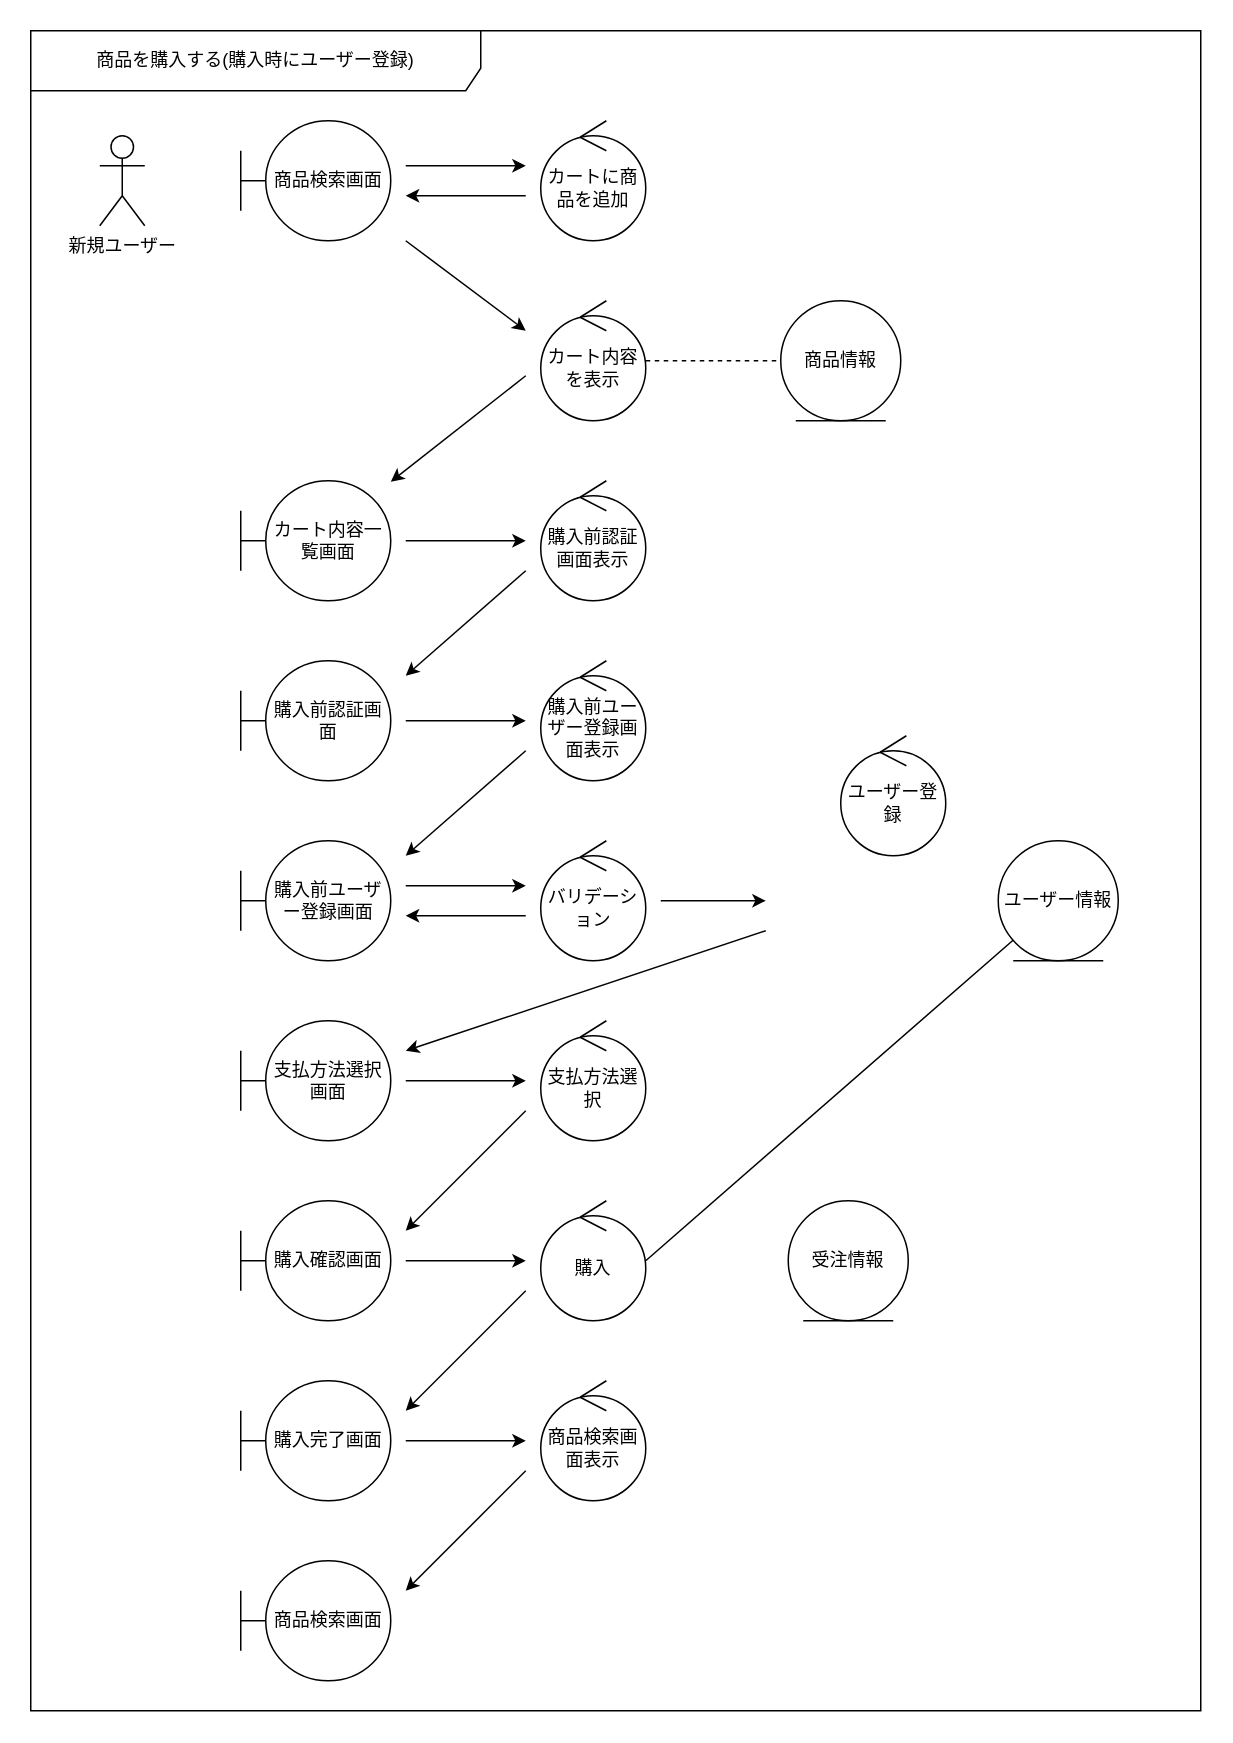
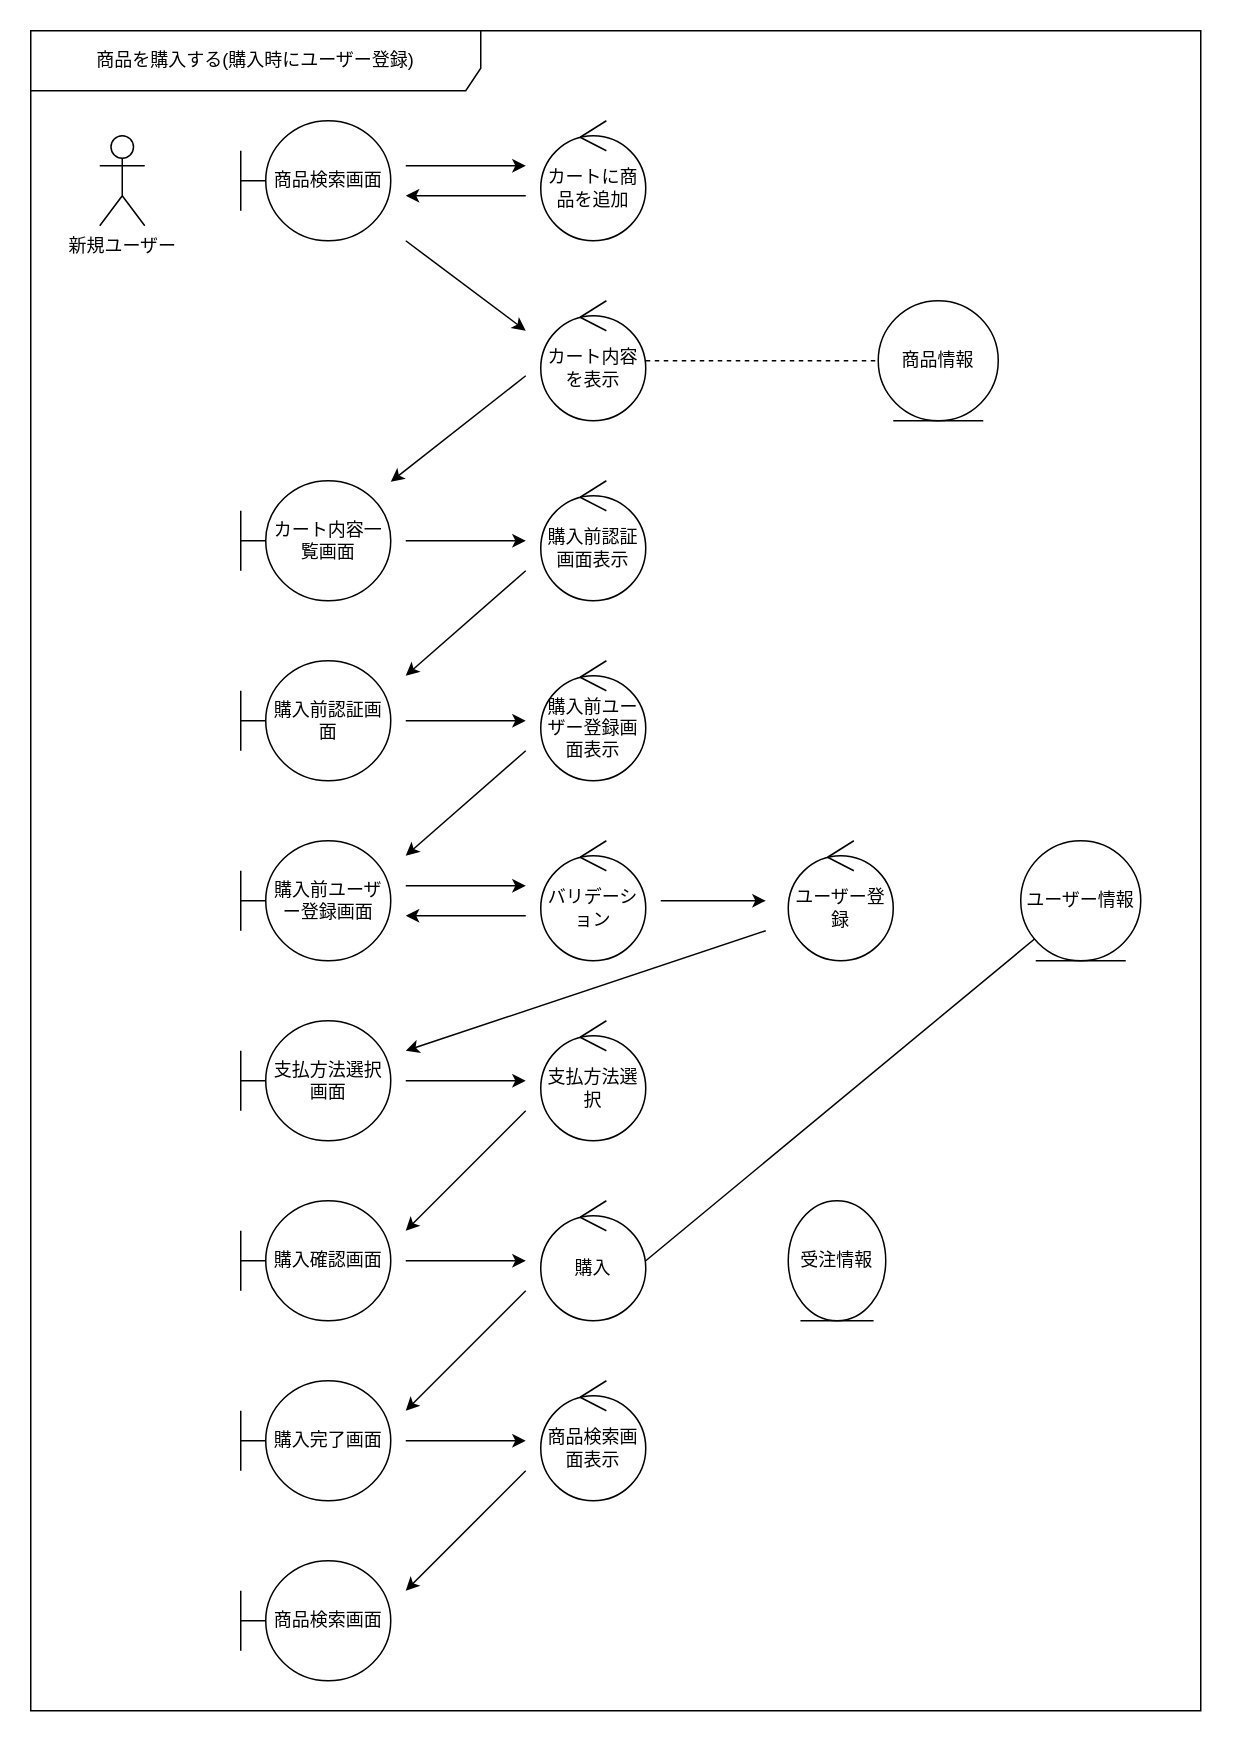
(841, 361) -> (938, 361)
(893, 796) -> (841, 901)
(1058, 901) -> (1081, 901)
(848, 1261) -> (837, 1261)
